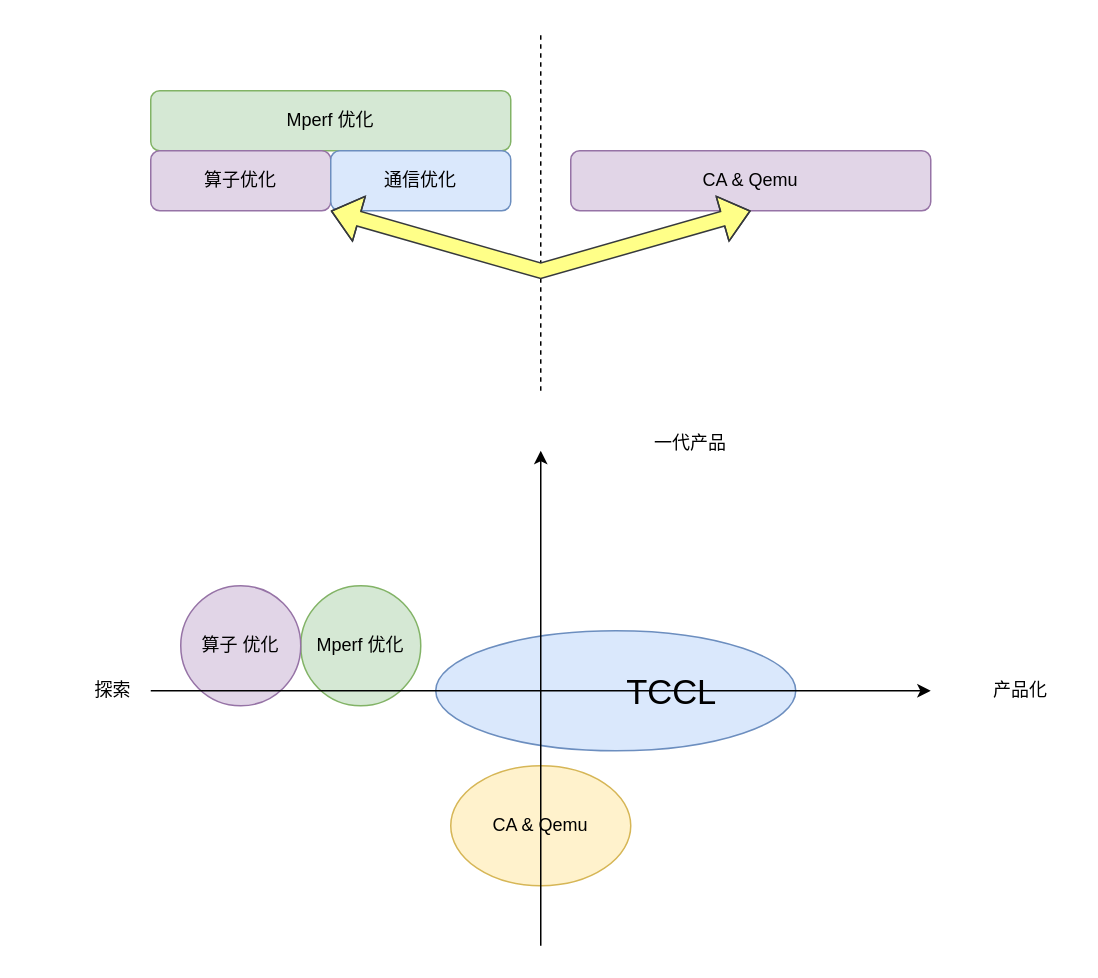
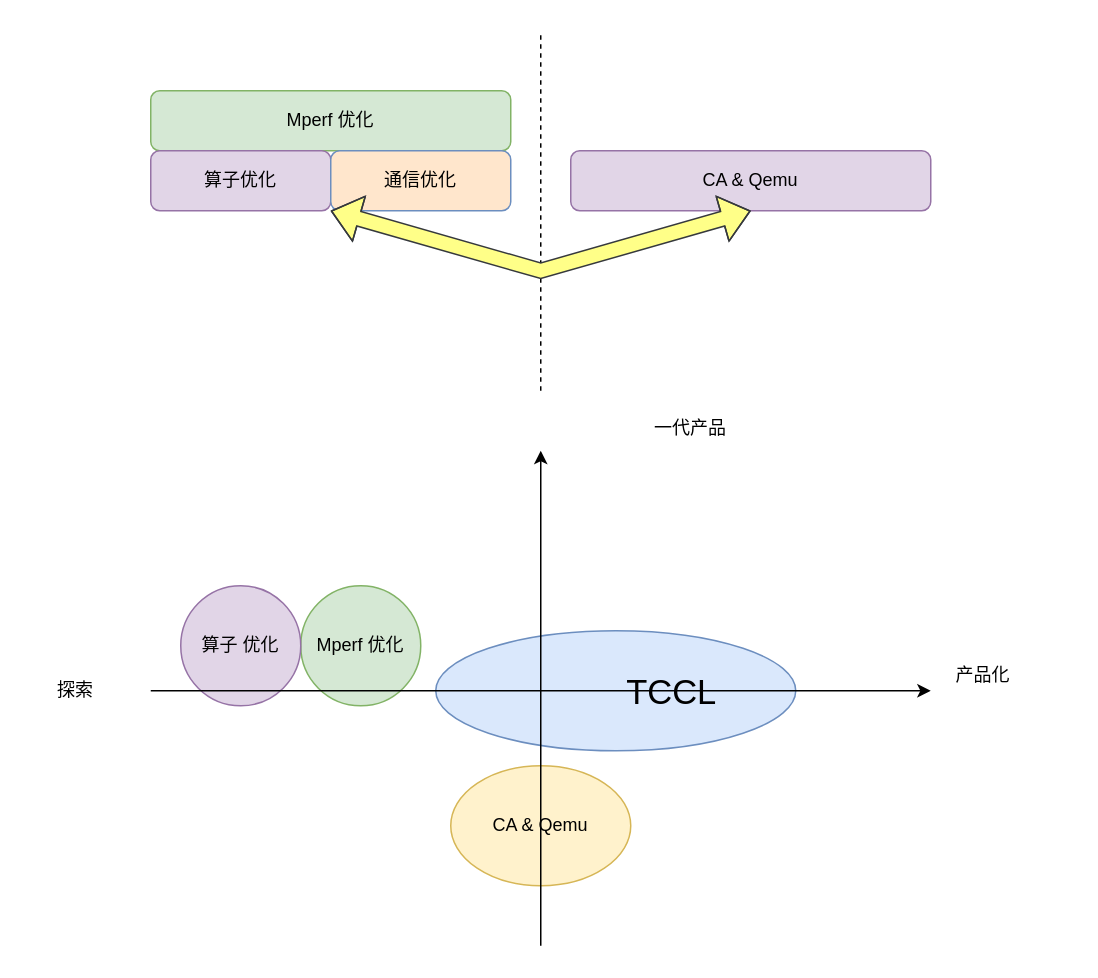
(421, 181) -> (421, 181)
(691, 443) -> (691, 428)
(113, 691) -> (76, 691)
(1021, 691) -> (983, 676)
